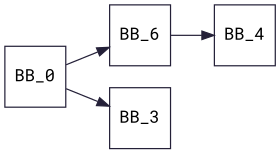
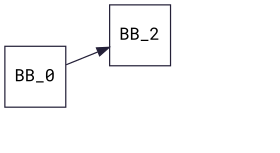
(140, 35) -> (140, 35)
(245, 35) -> none
(140, 118) -> none
